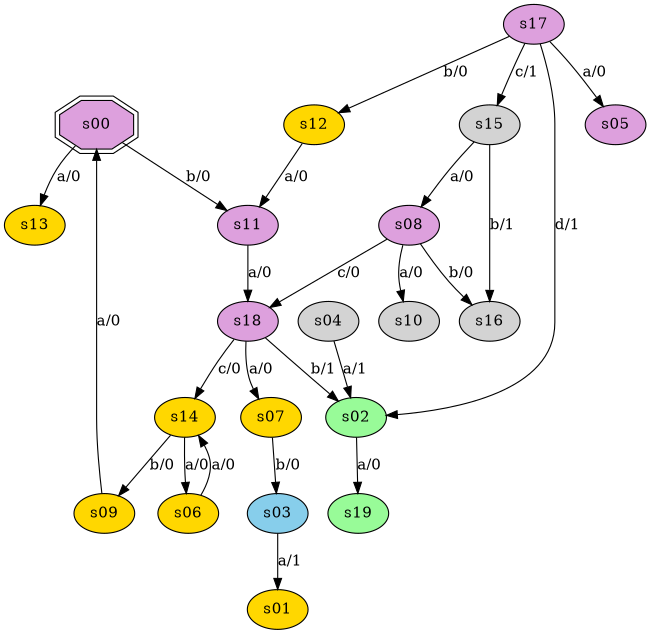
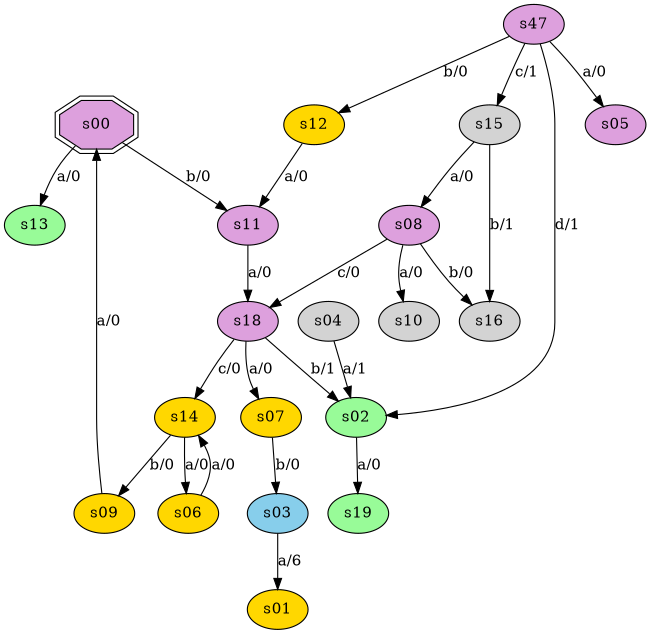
(534, 24) -> (534, 24)
(35, 225) -> (35, 225)
(290, 561) -> (290, 561)
